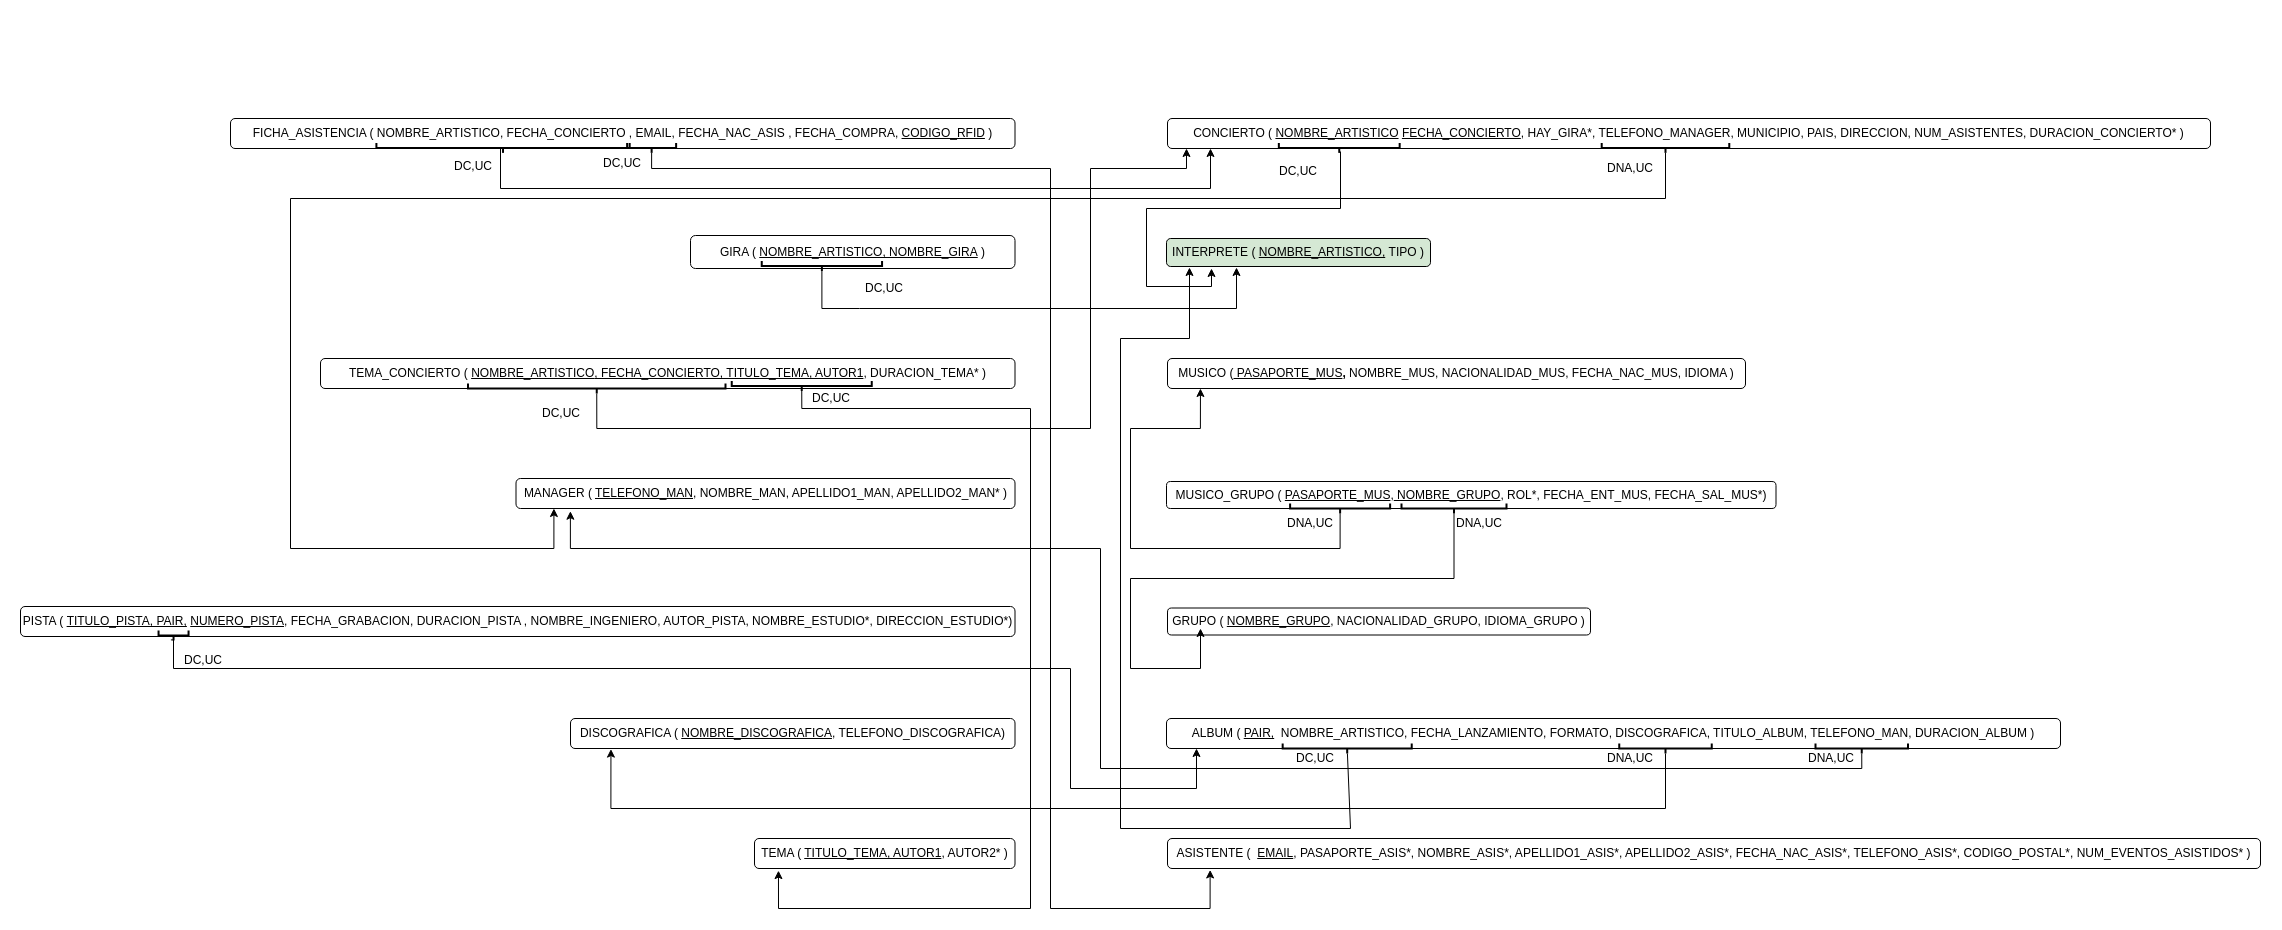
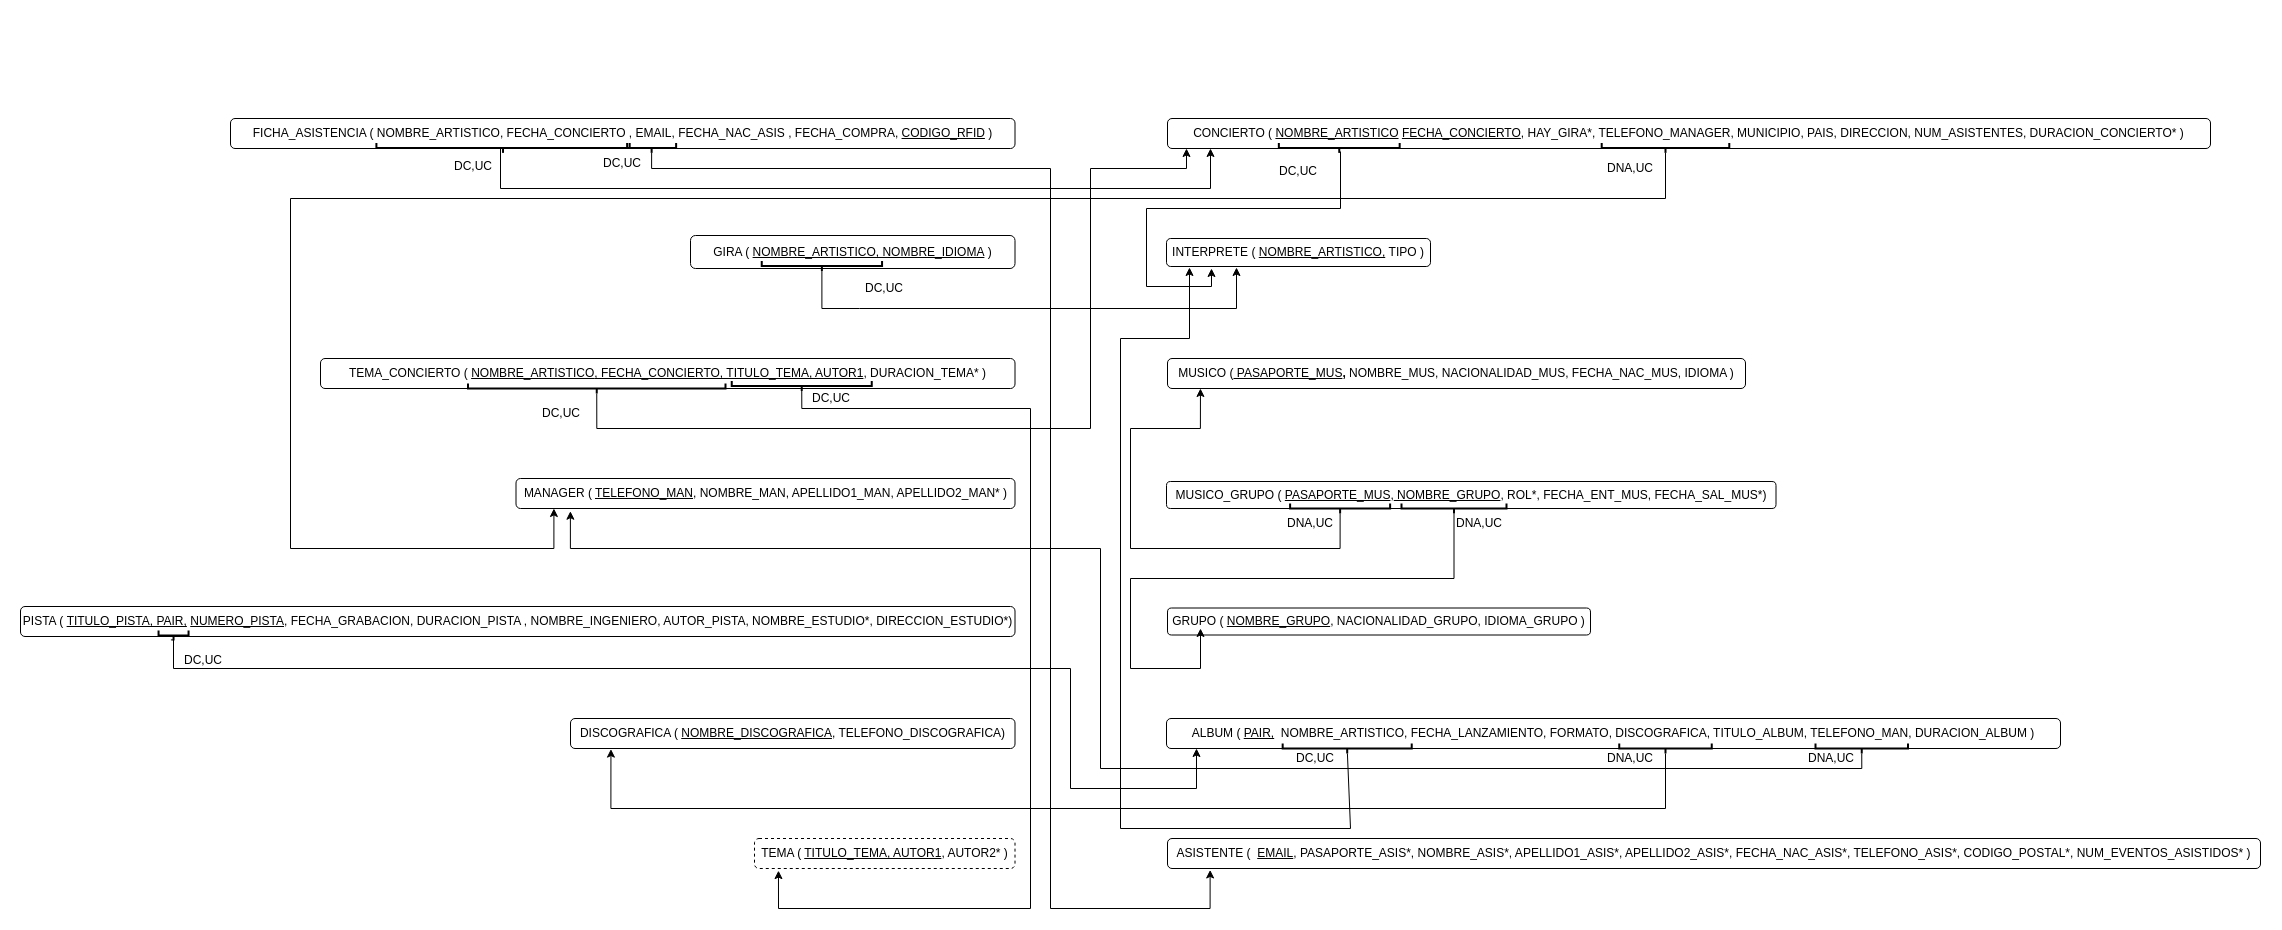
(853, 253) -> (853, 253)
(1299, 253) -> (1299, 253)
(885, 854) -> (885, 854)
